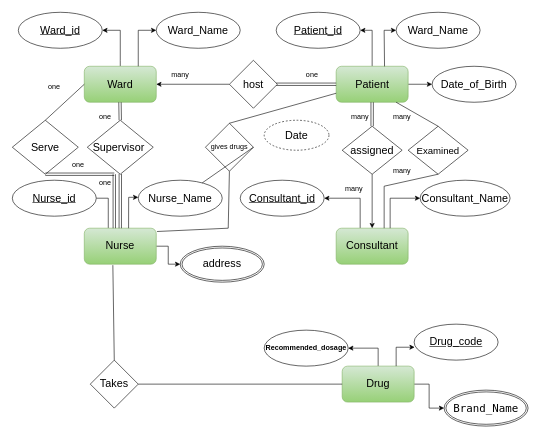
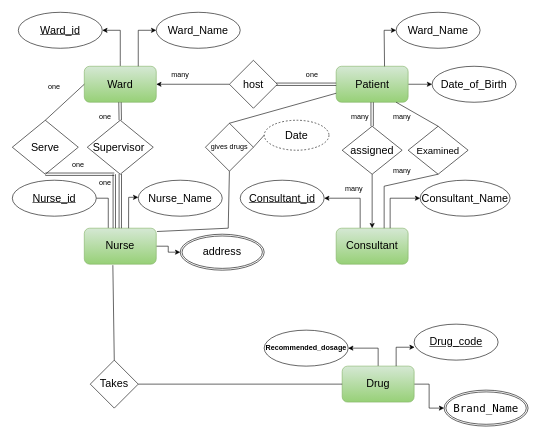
(318, 30) -> none
(369, 30) -> none
(228, 165) -> (259, 141)
(222, 264) -> (222, 252)
